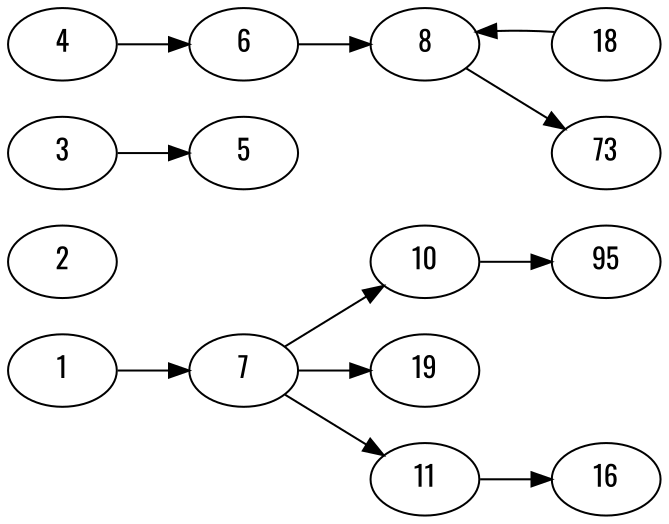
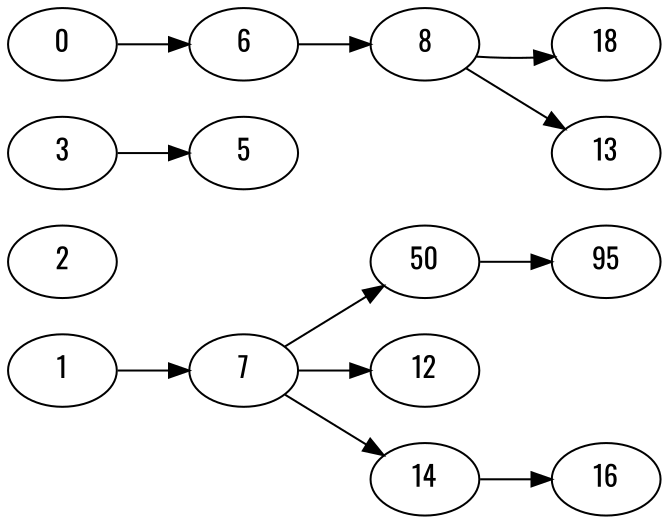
(526, 31) -> (505, 58)
(62, 44) -> (62, 44)
(606, 153) -> (606, 153)
(425, 262) -> (425, 262)
(425, 371) -> (425, 371)
(425, 479) -> (425, 479)
